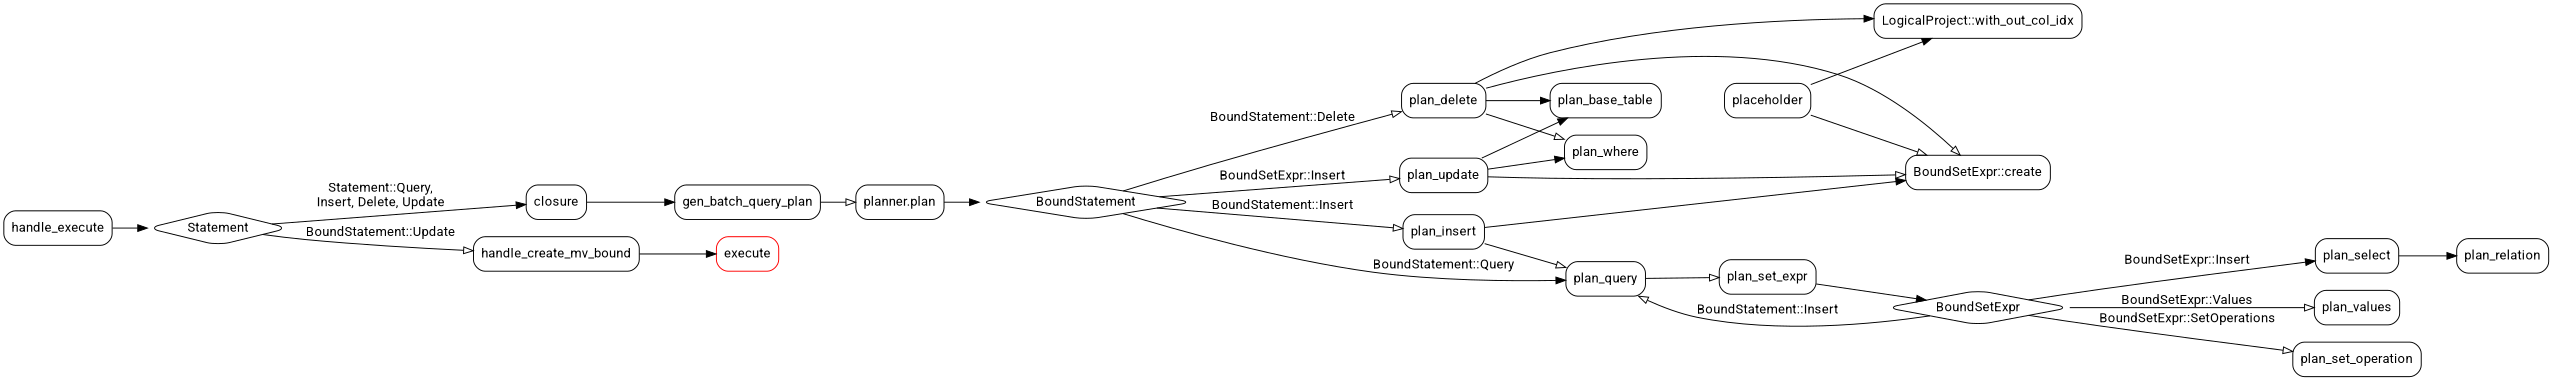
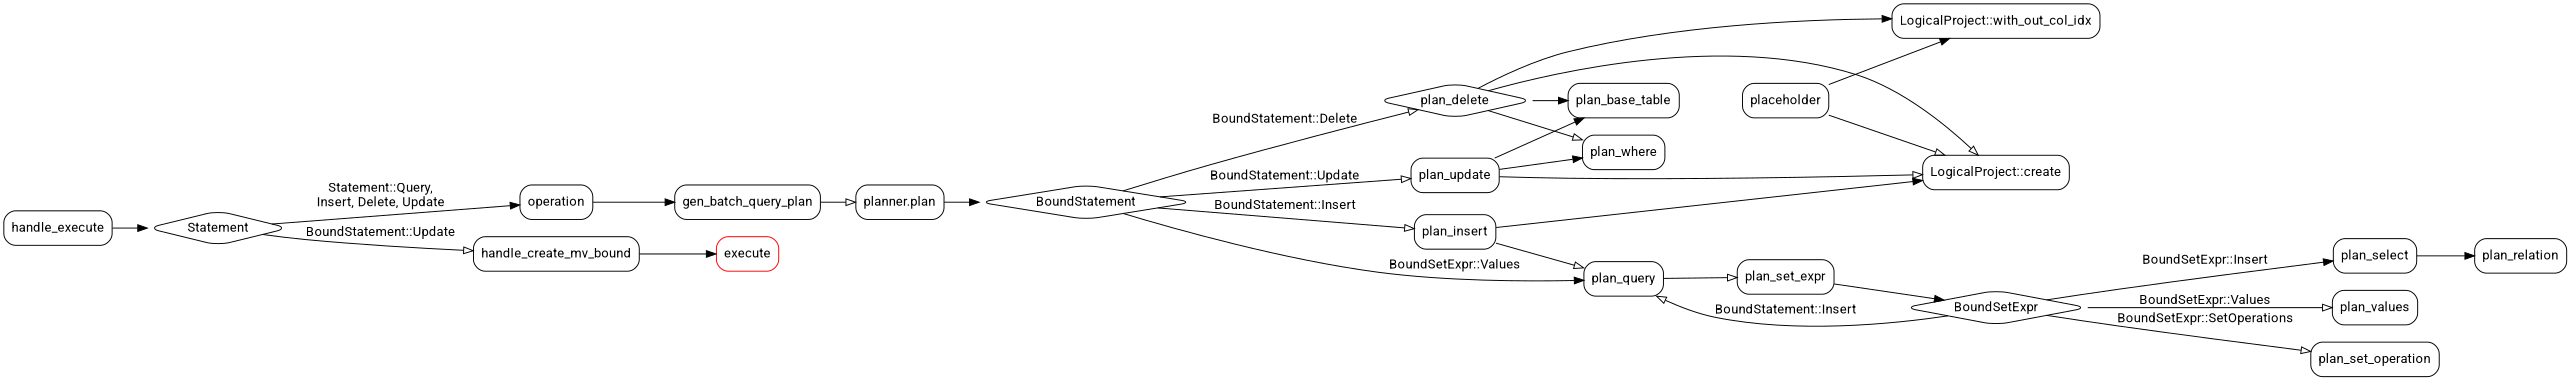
(1444, 101) -> (1455, 101)
(1978, 172) -> (1996, 172)
(1283, 176) -> (1285, 176)
(556, 202) -> (556, 202)
(1444, 265) -> (1455, 265)
